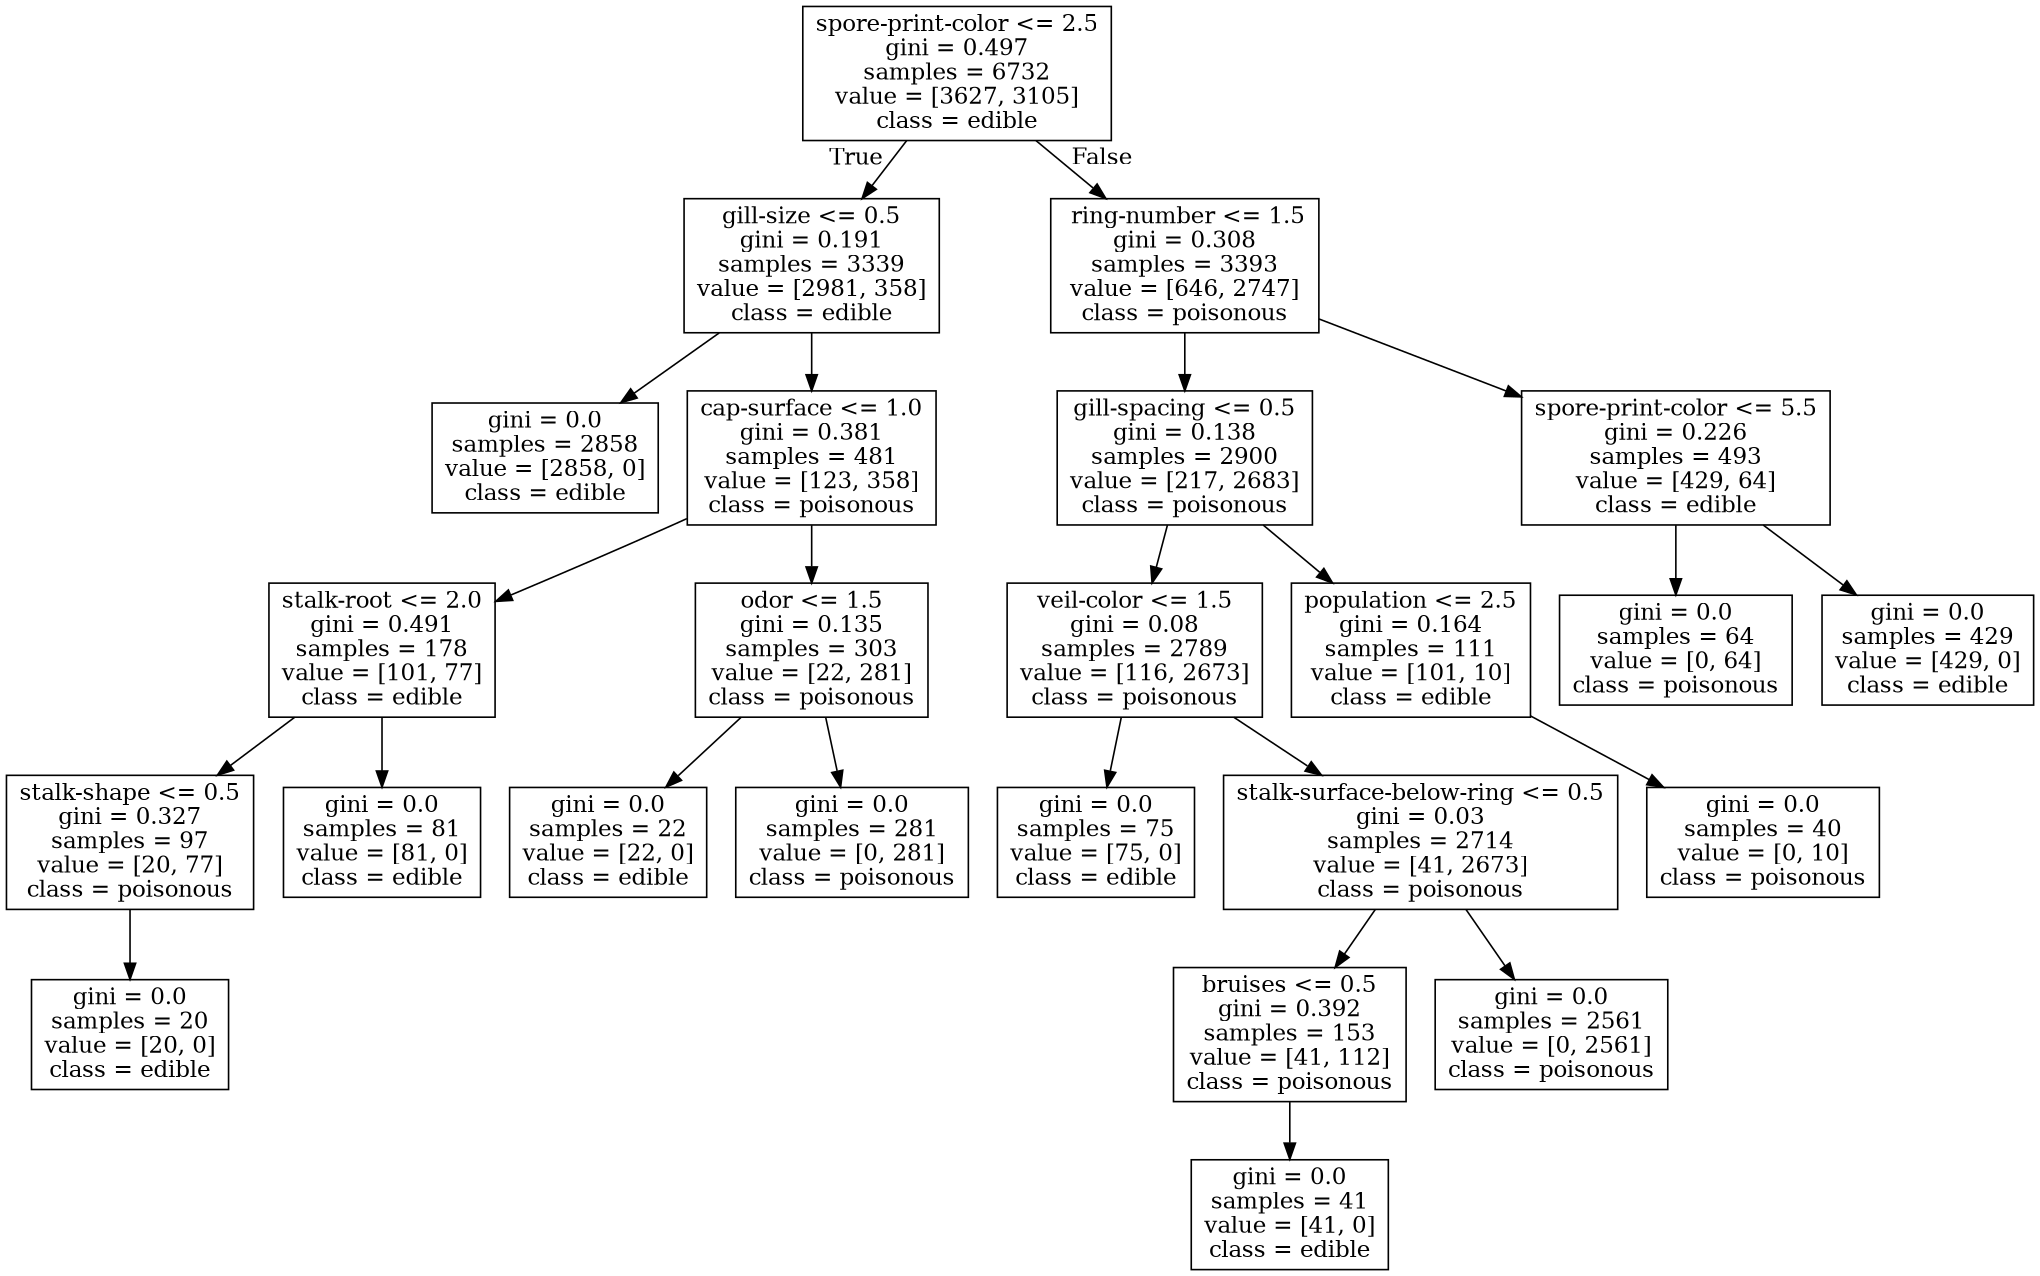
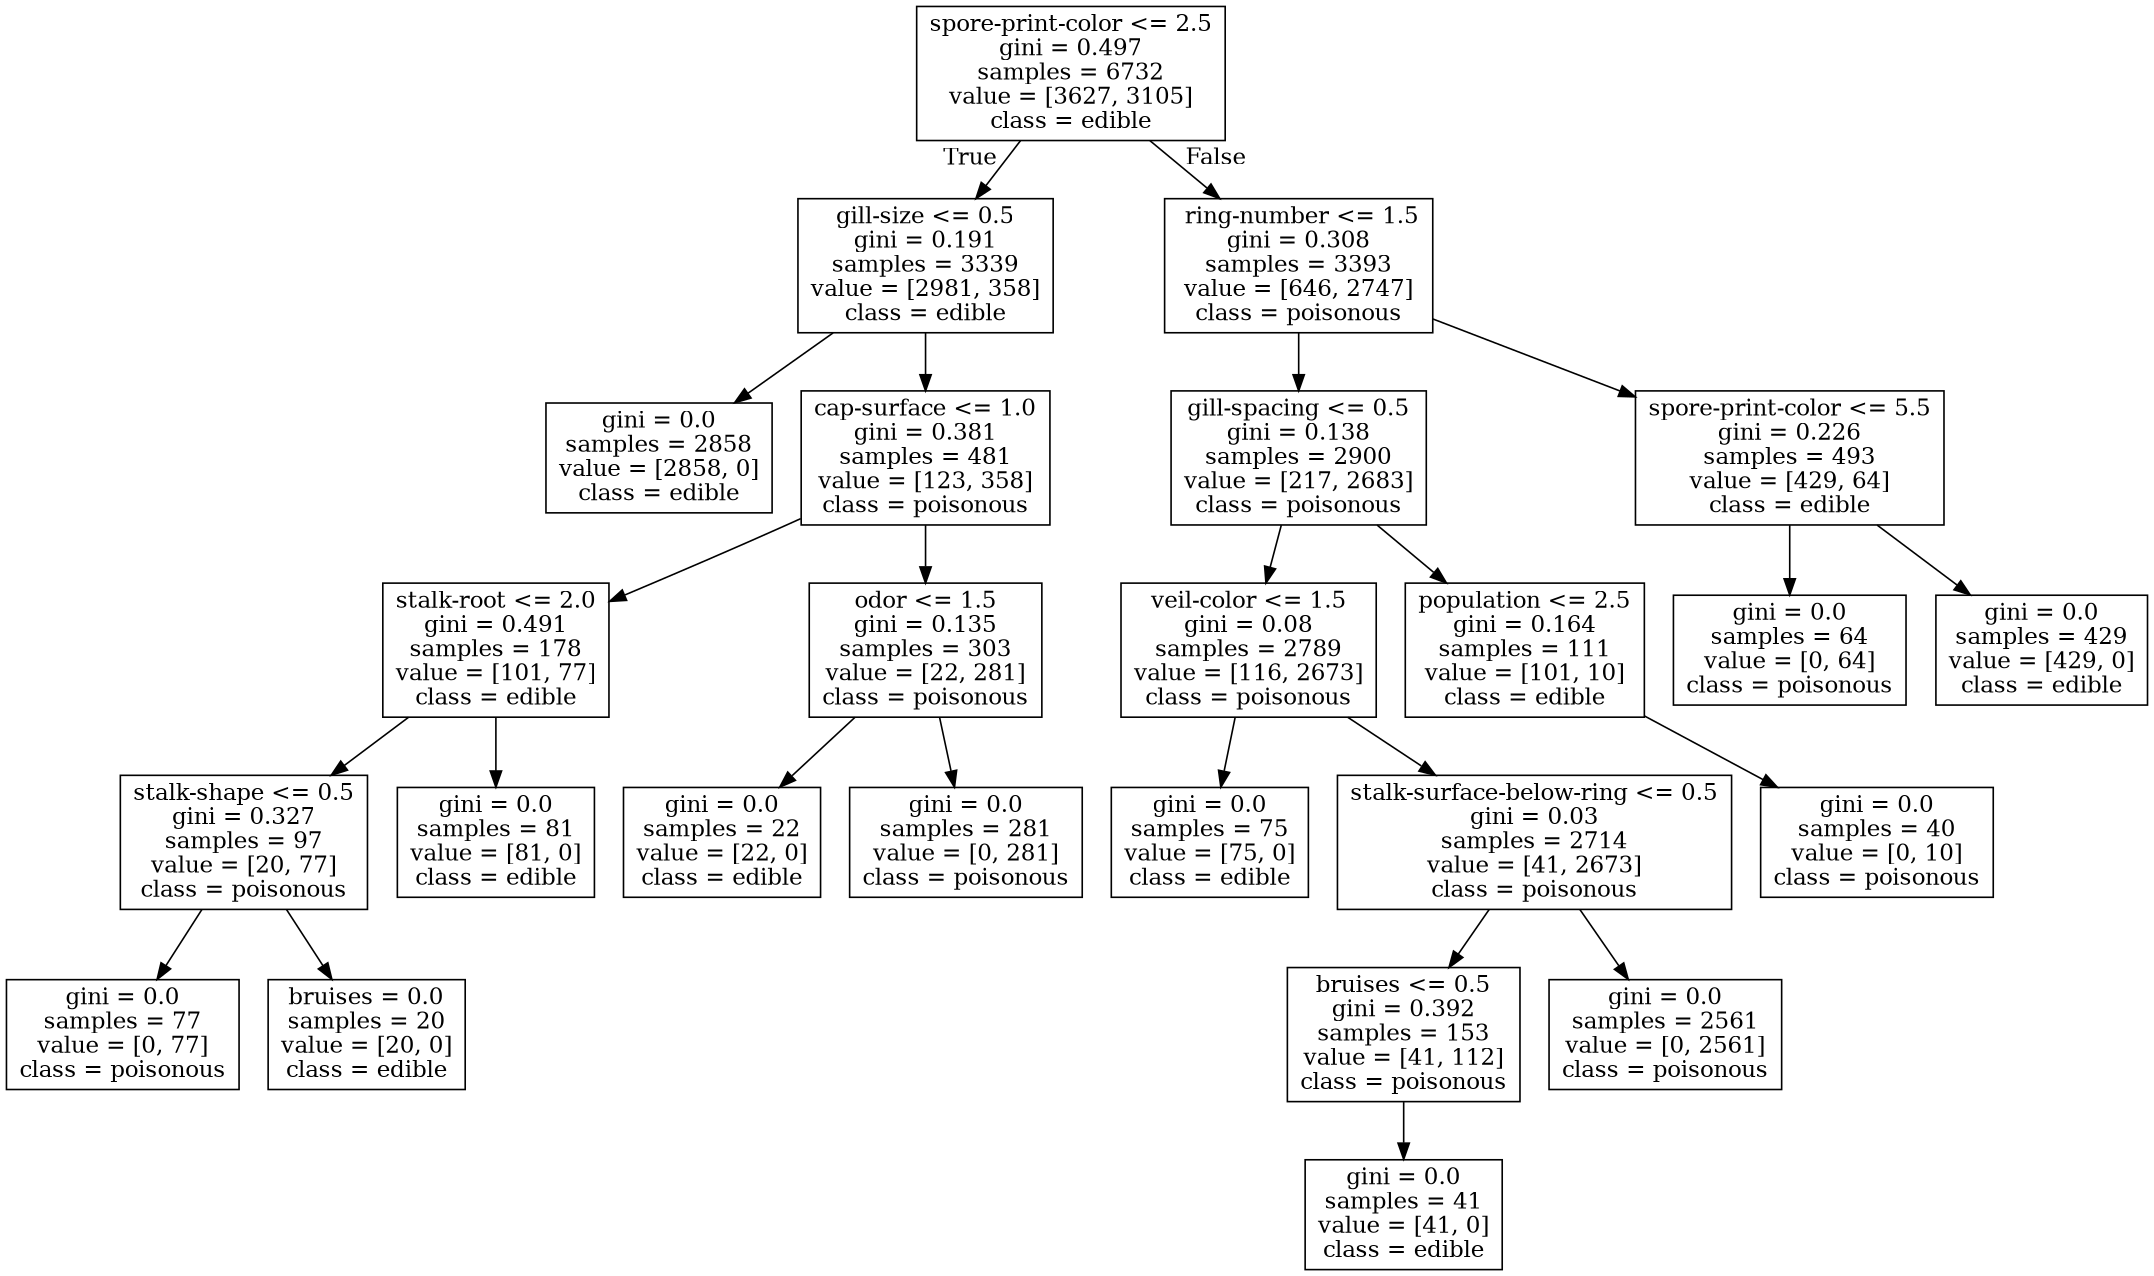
none -> (123, 1035)
(130, 1035) -> (367, 1035)
